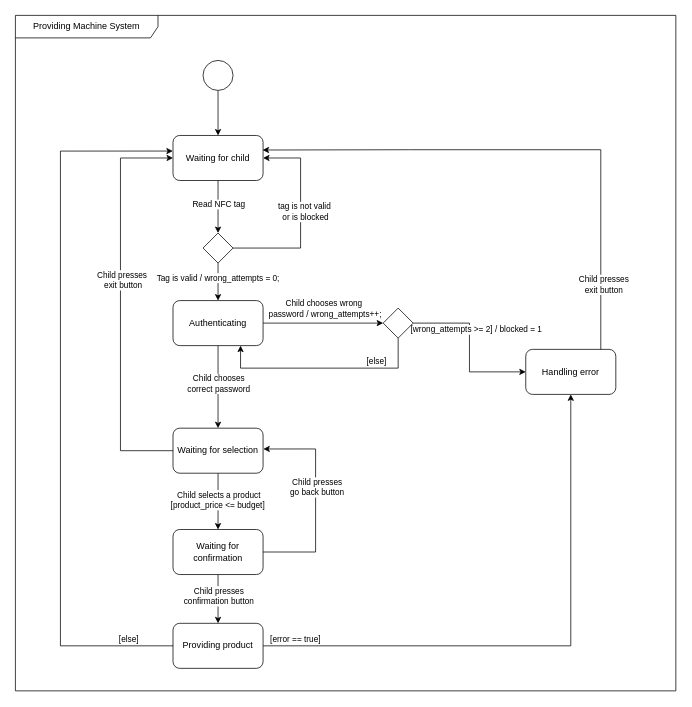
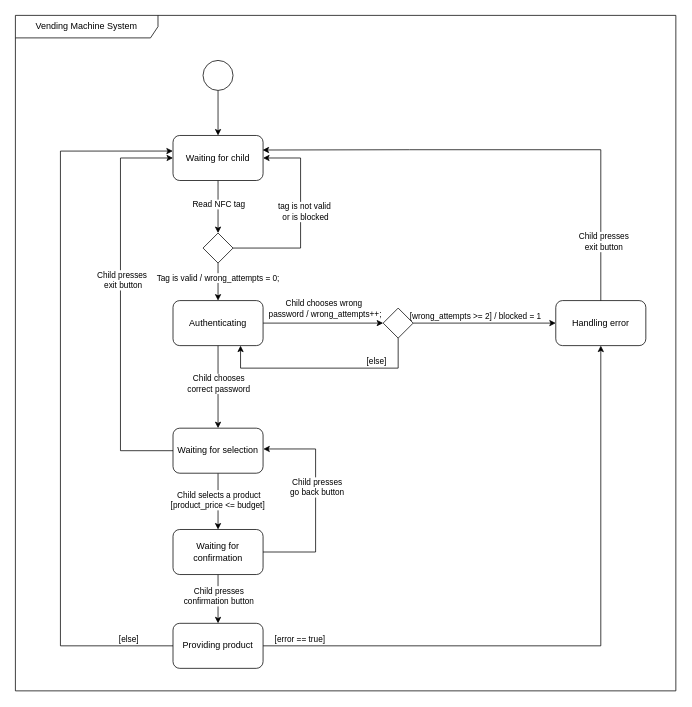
(87, 27) -> (87, 27)
(570, 372) -> (600, 323)
